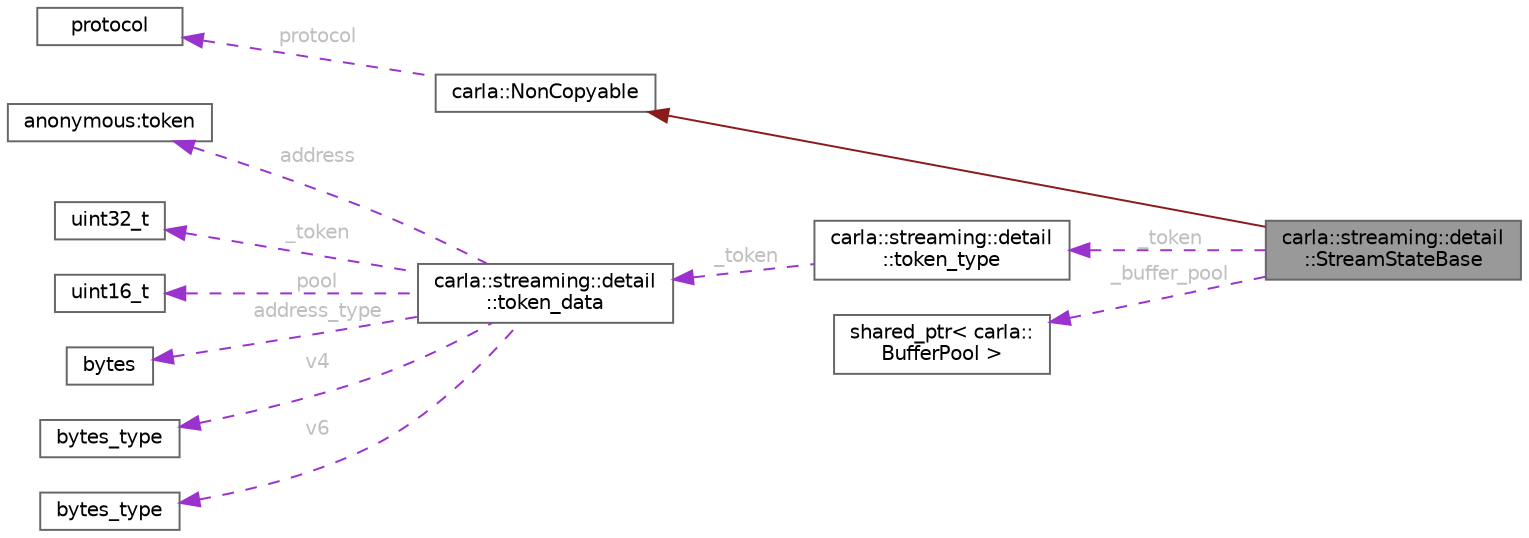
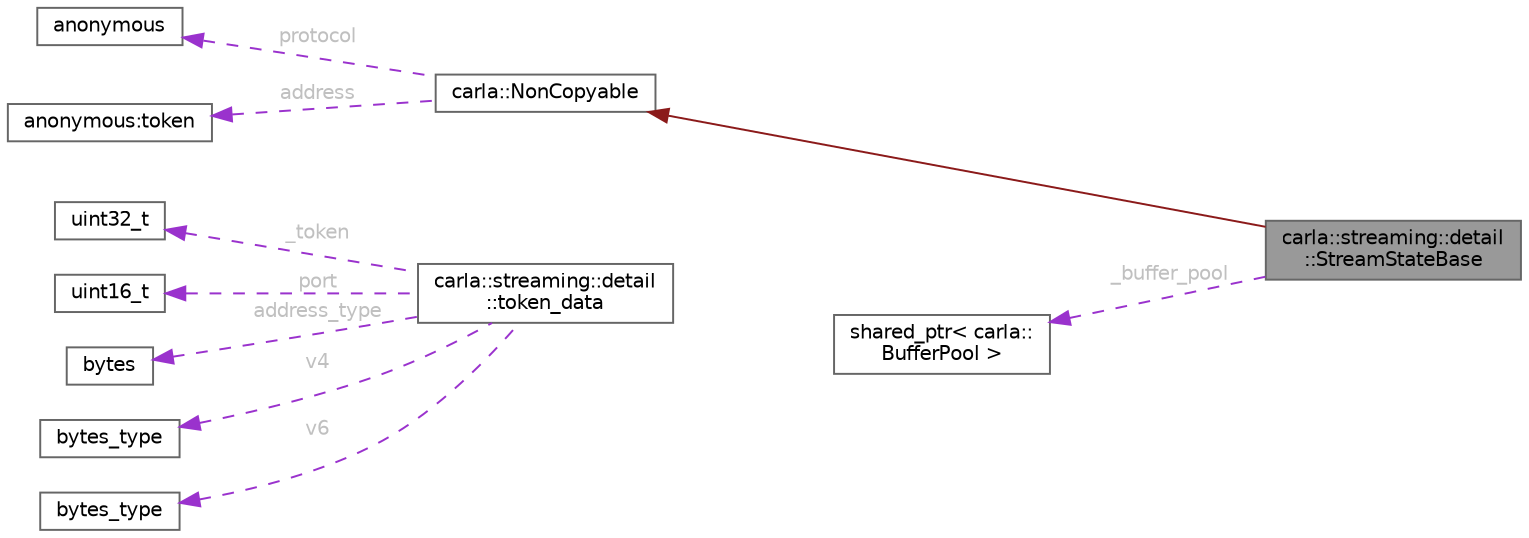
(110, 26) -> (110, 26)
(343, 199) -> (334, 108)
(942, 250) -> none
(315, 283) -> (315, 283)
